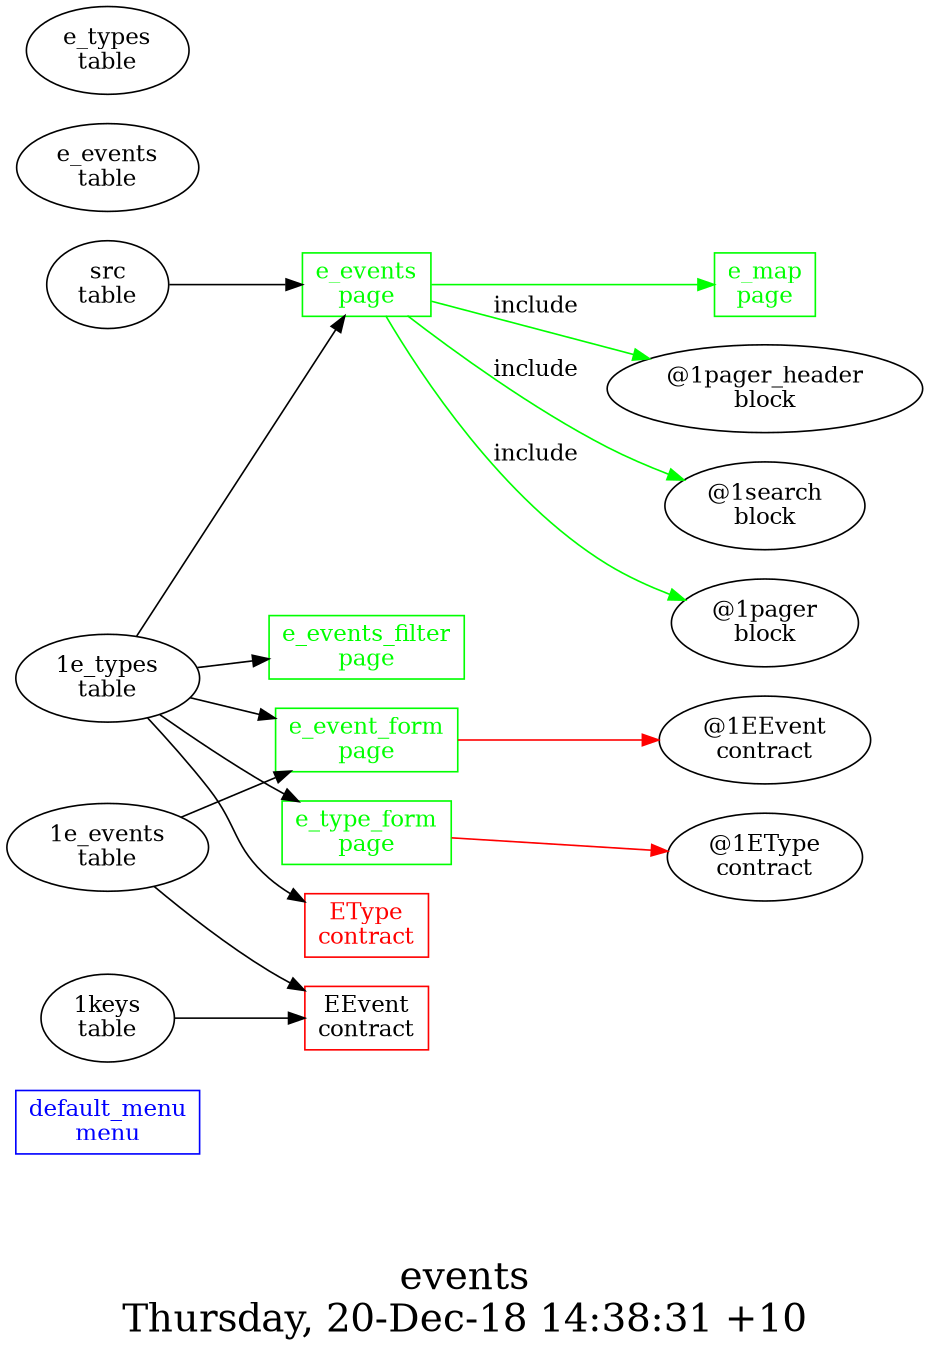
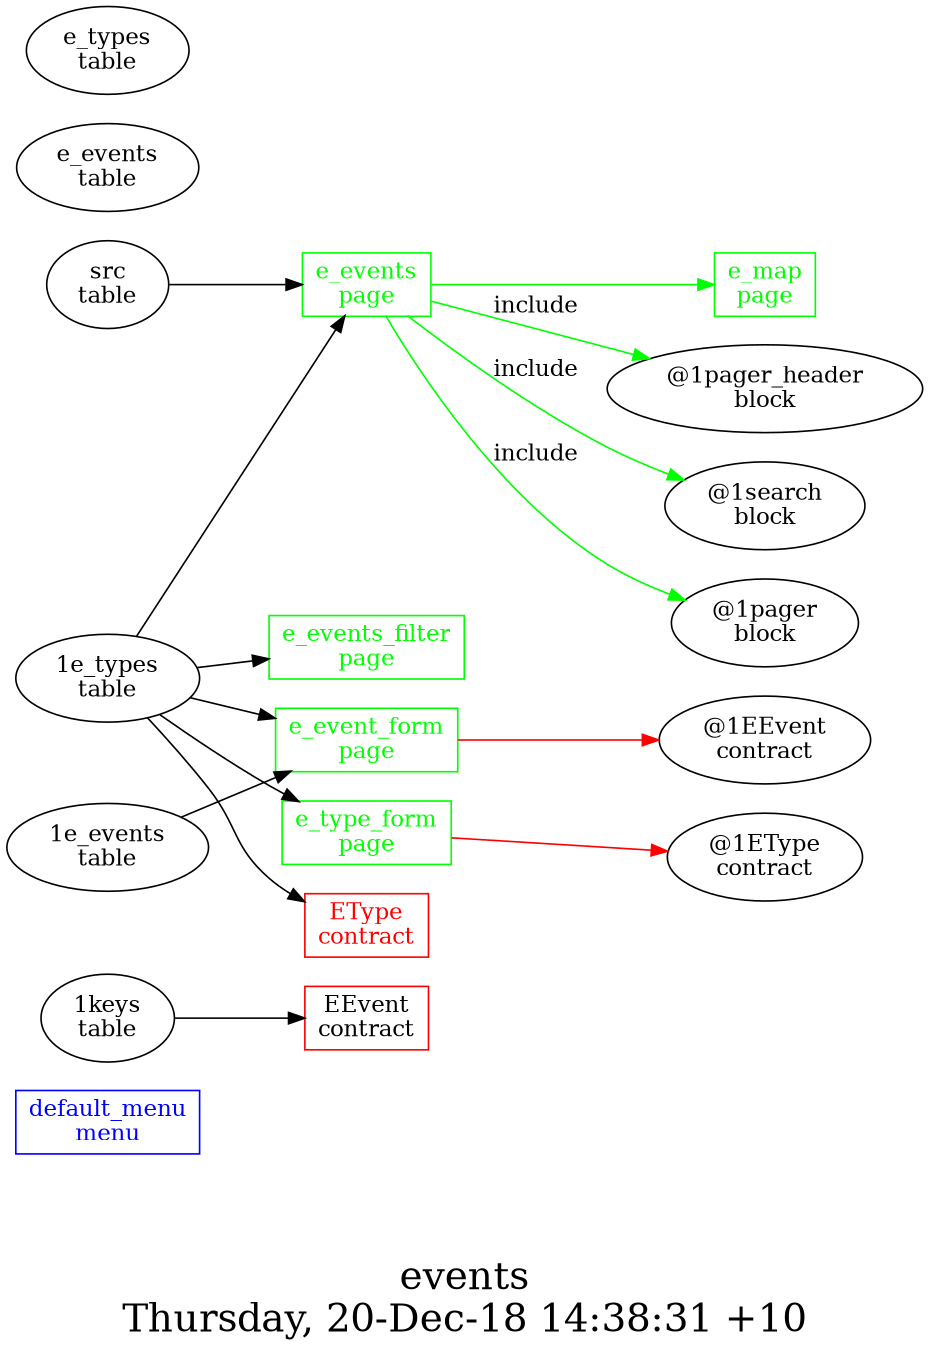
(220, 938) -> none
